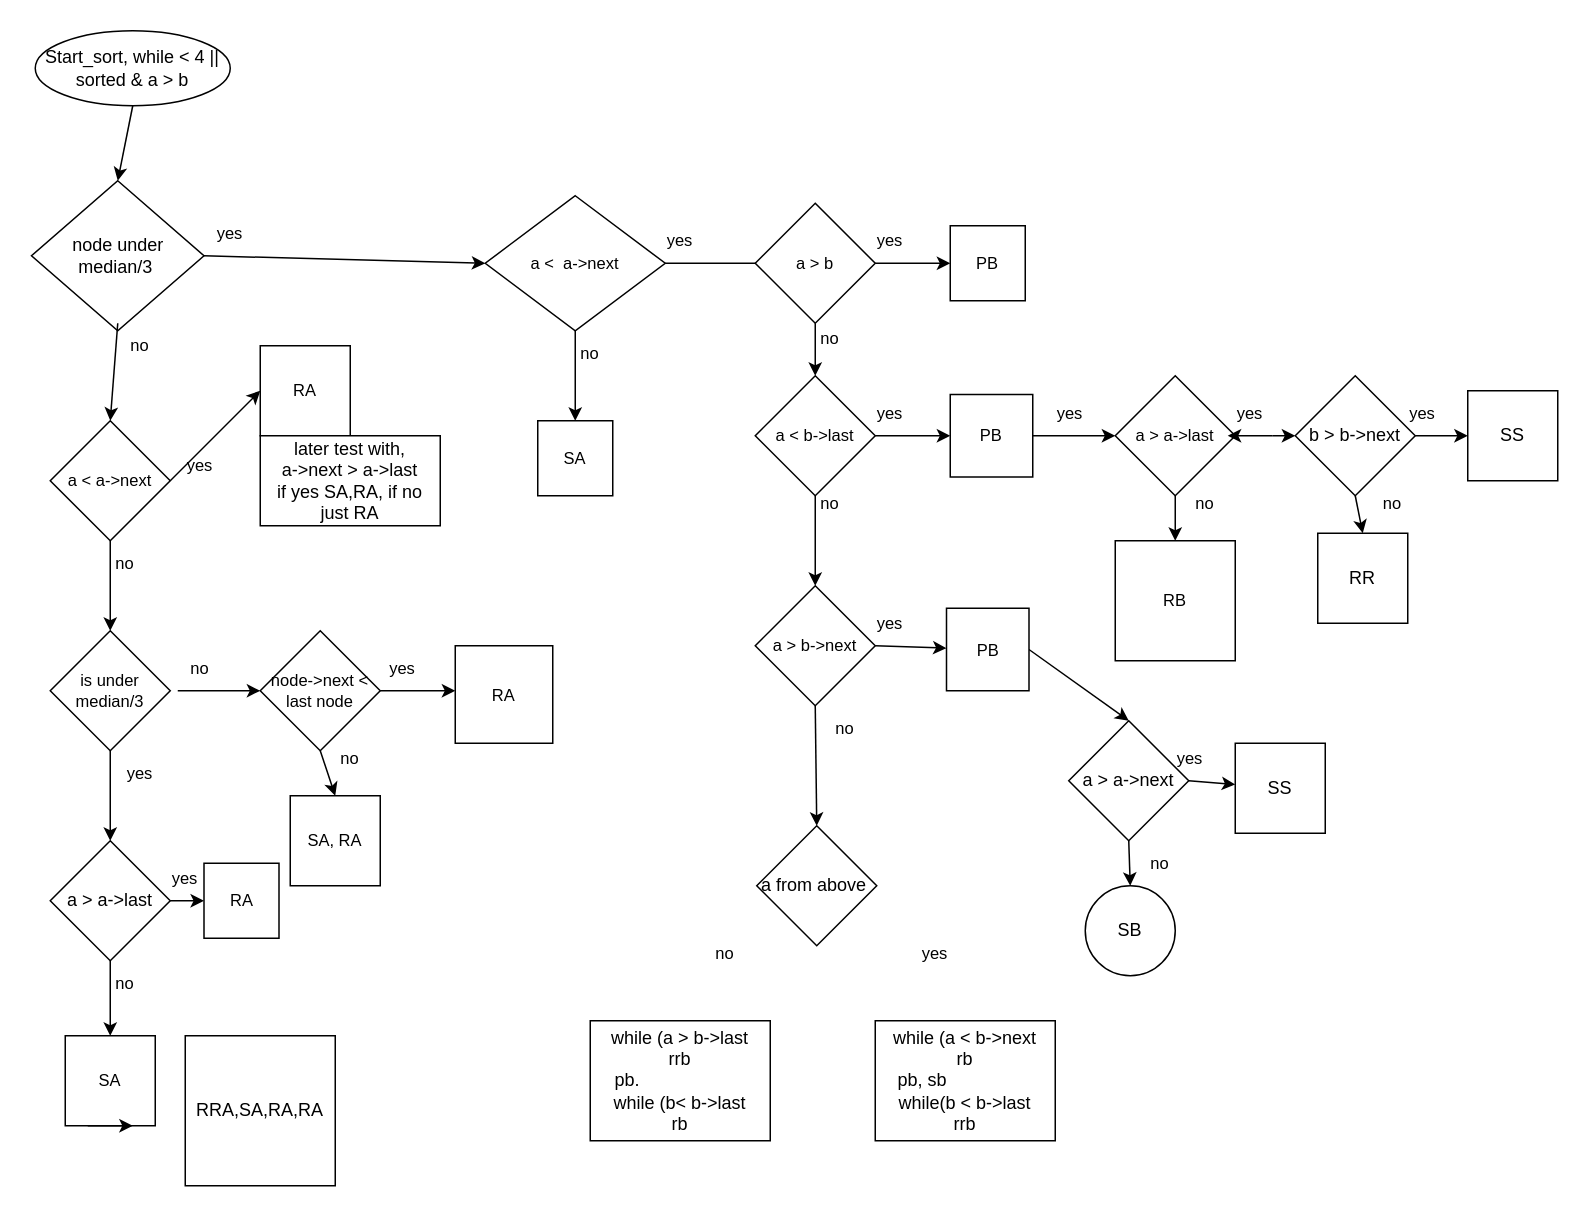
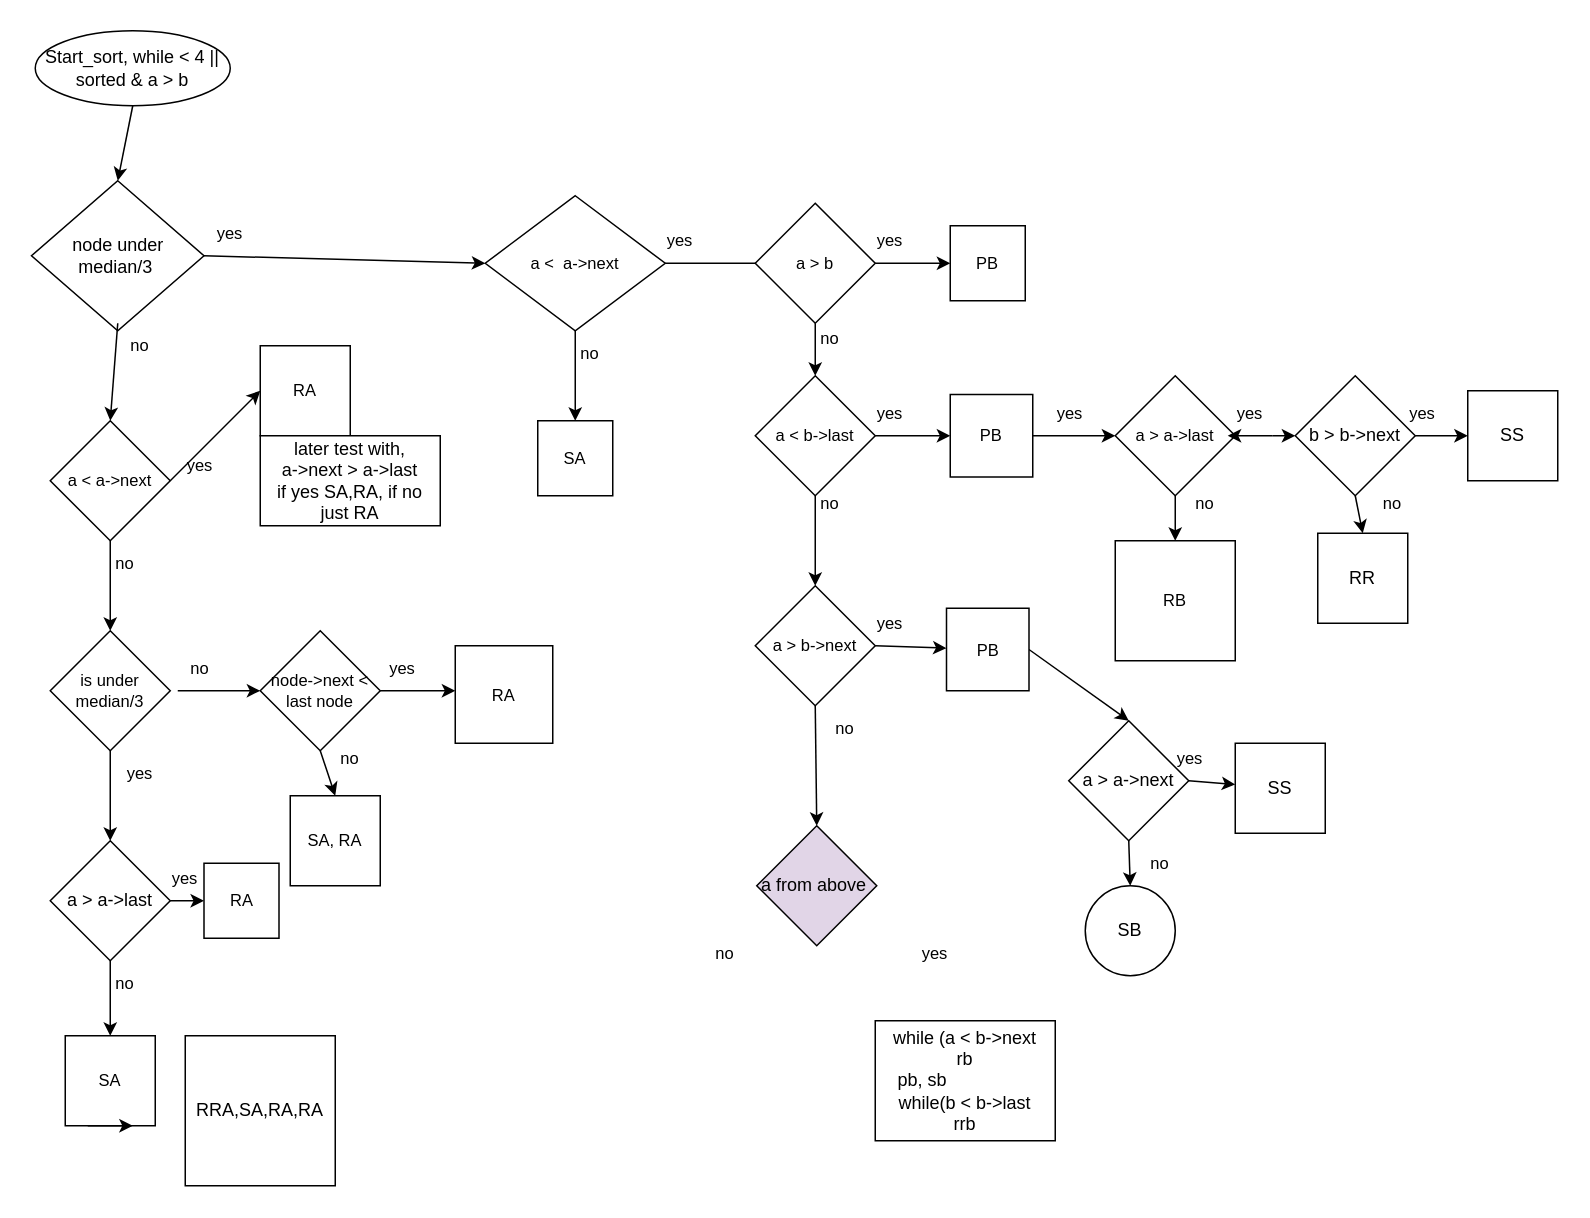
(817, 886) -> (817, 886)
(680, 1081) -> none
